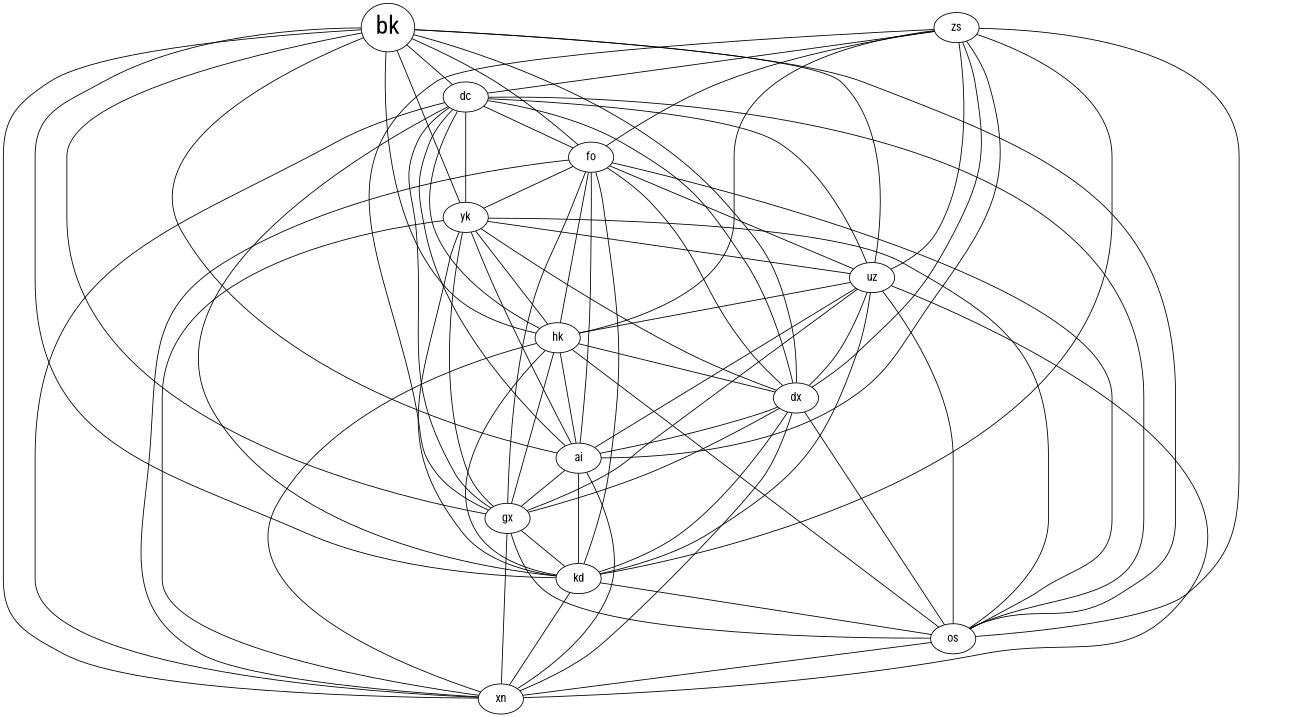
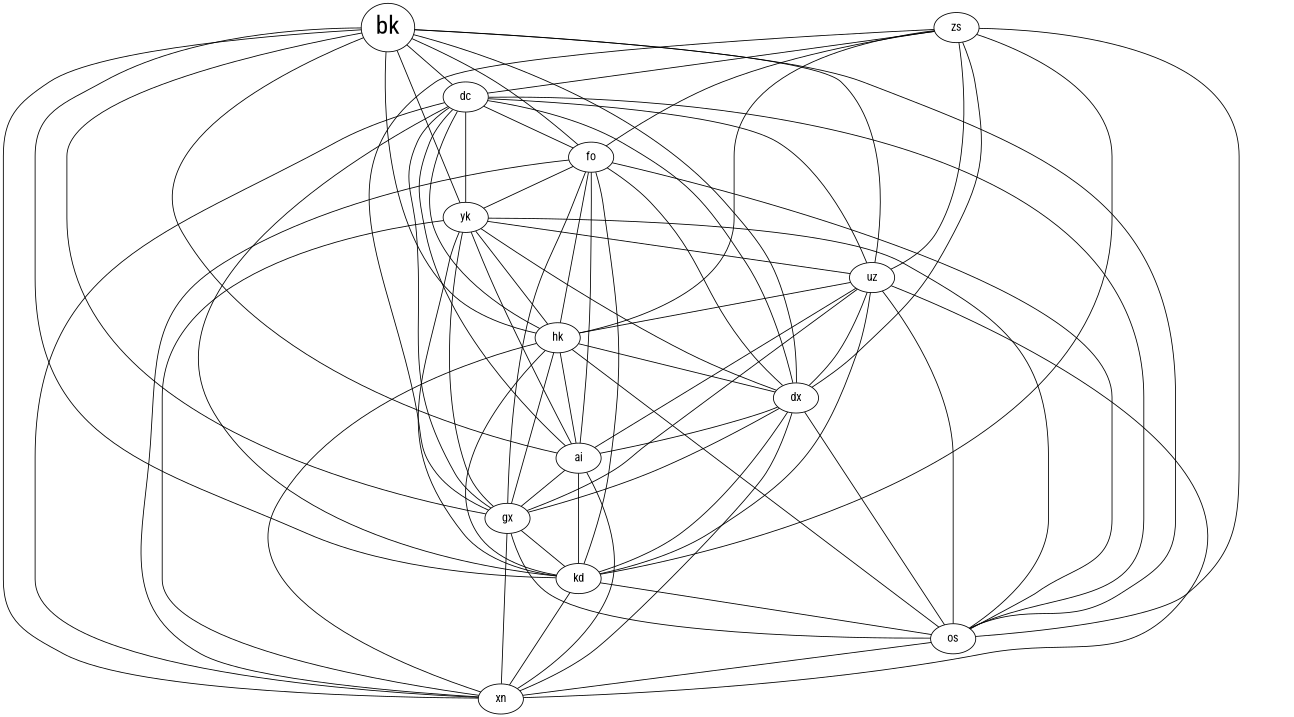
(725, 215) -> none
(903, 344) -> none
